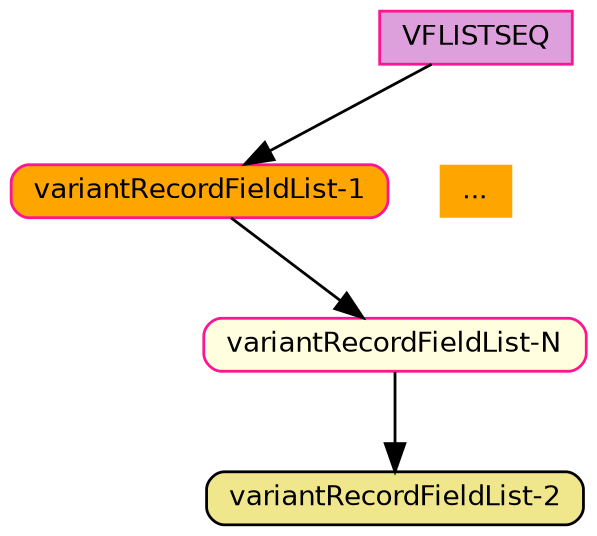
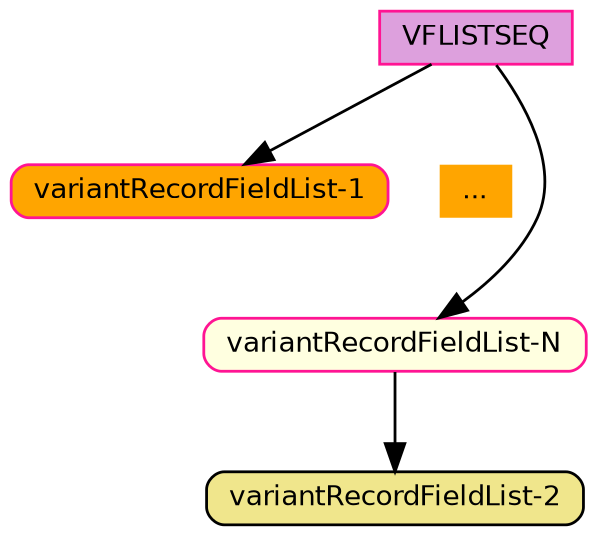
(286, 259) -> (544, 193)
